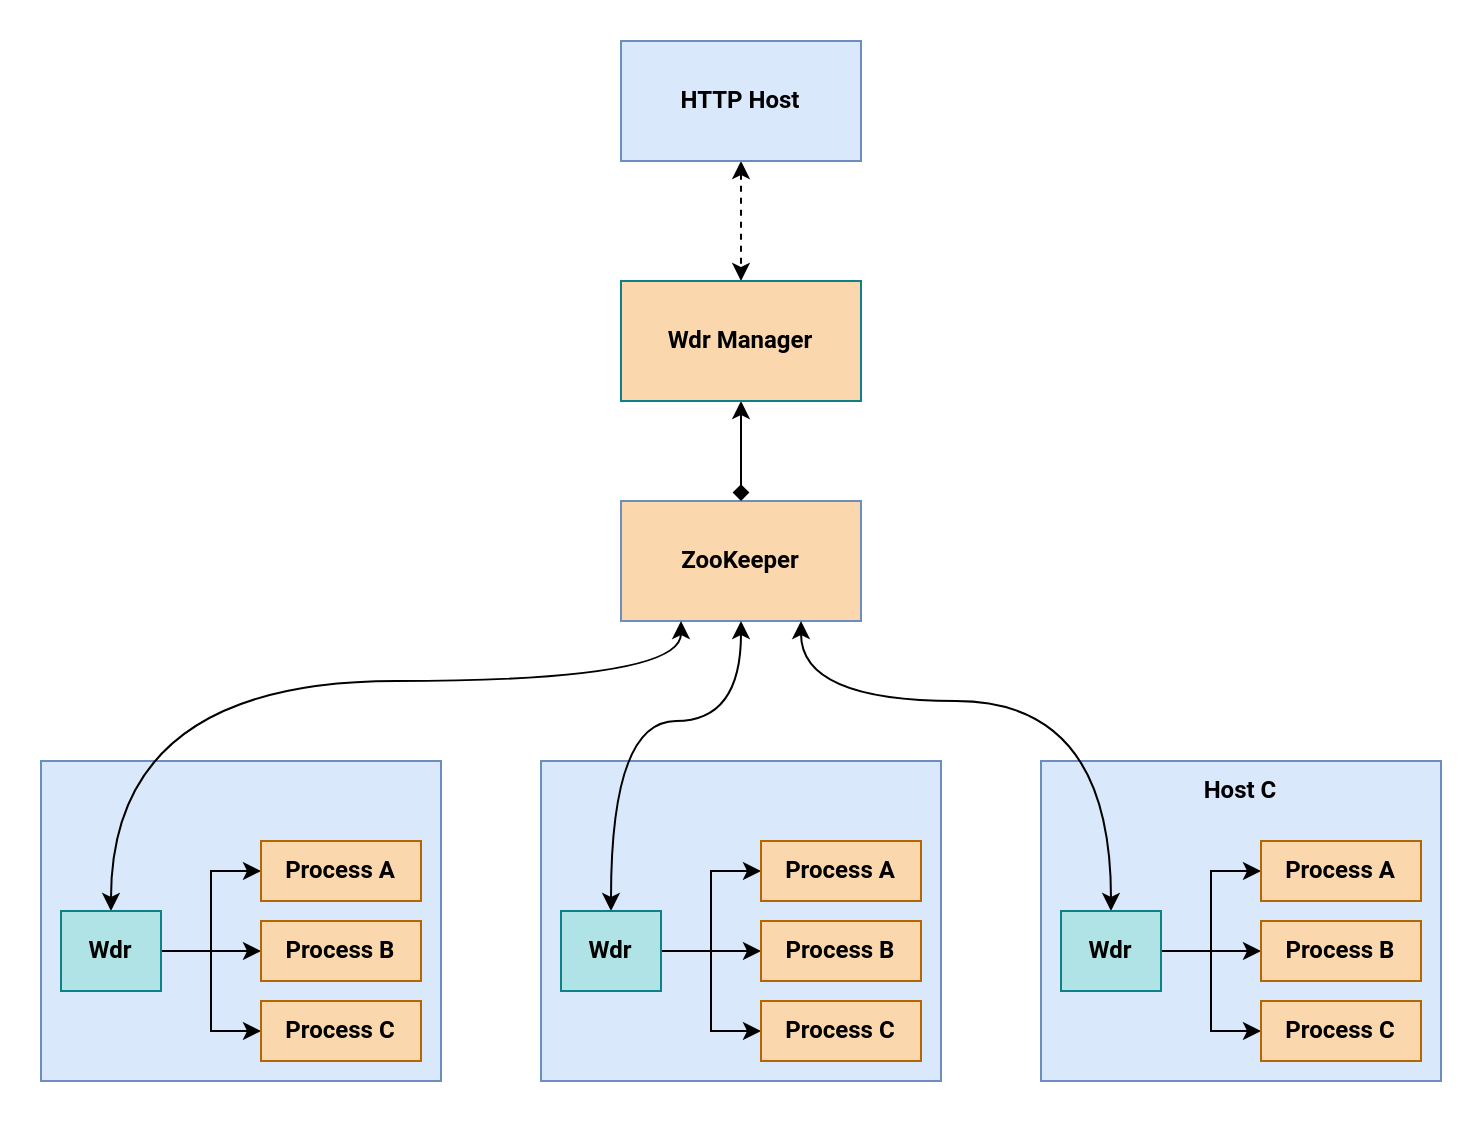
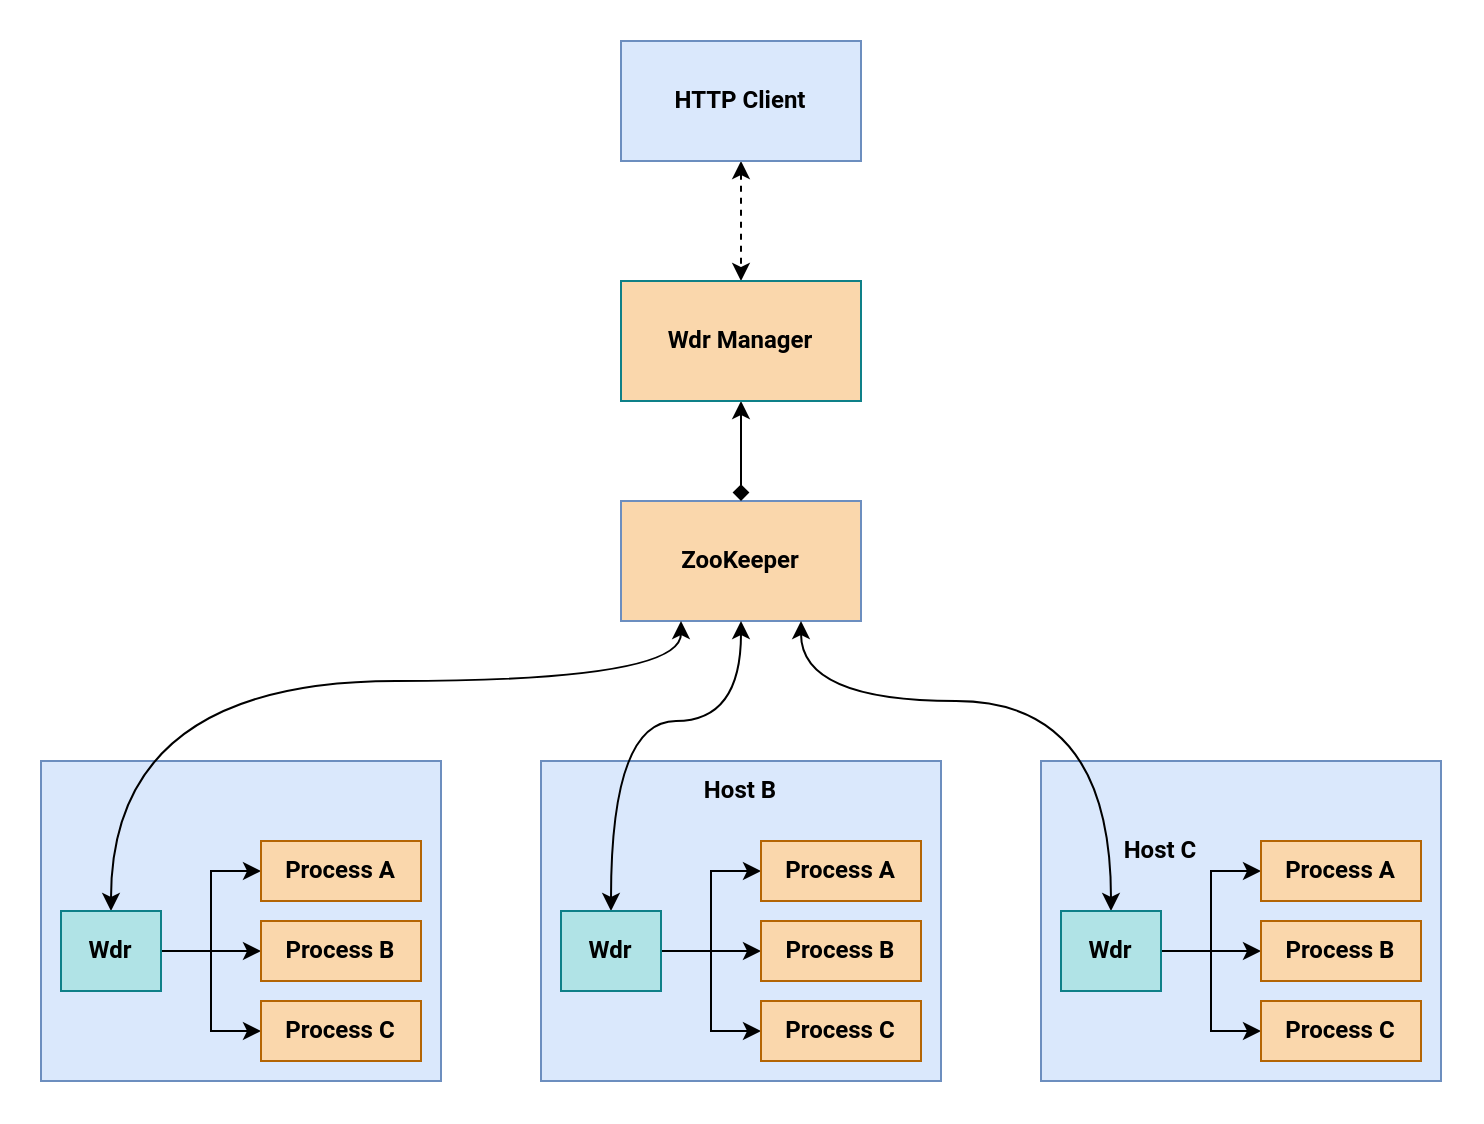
(741, 101) -> (741, 101)
none -> (741, 791)
(1241, 791) -> (1161, 851)
